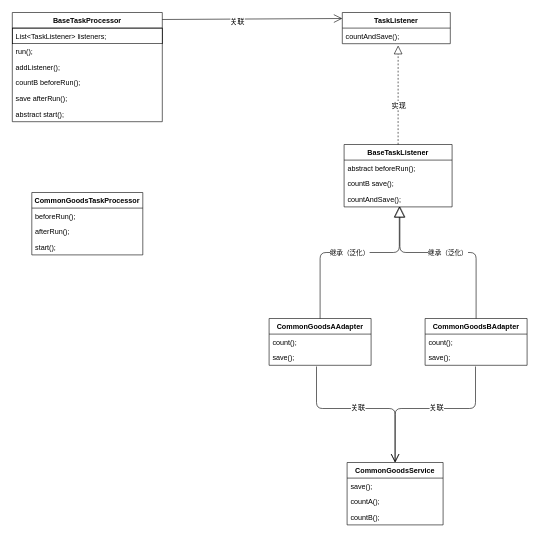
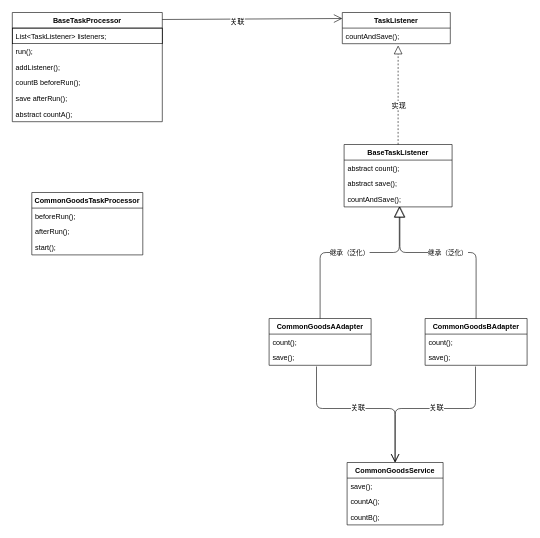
(48, 114) -> (50, 114)
(388, 168) -> (380, 168)
(374, 184) -> (378, 184)
